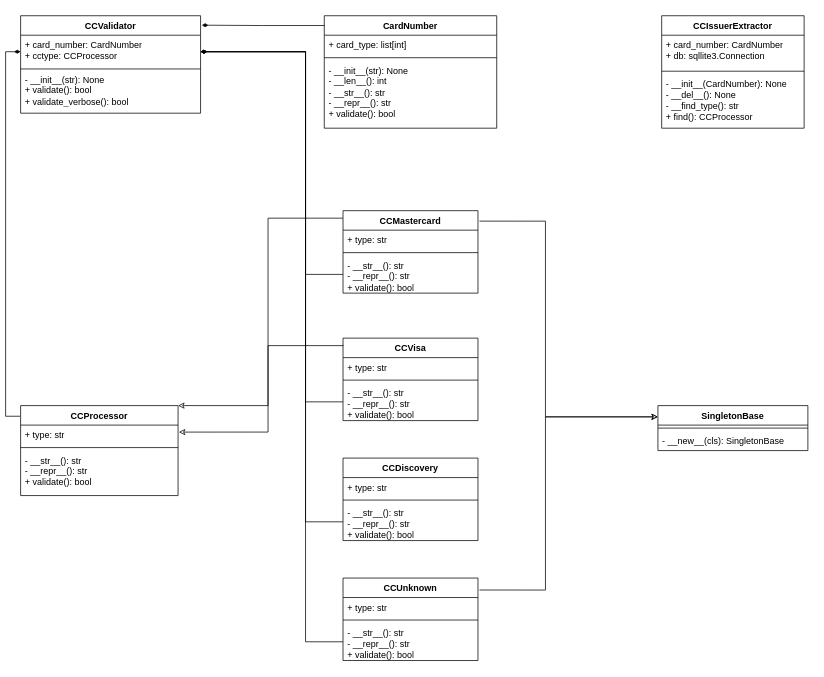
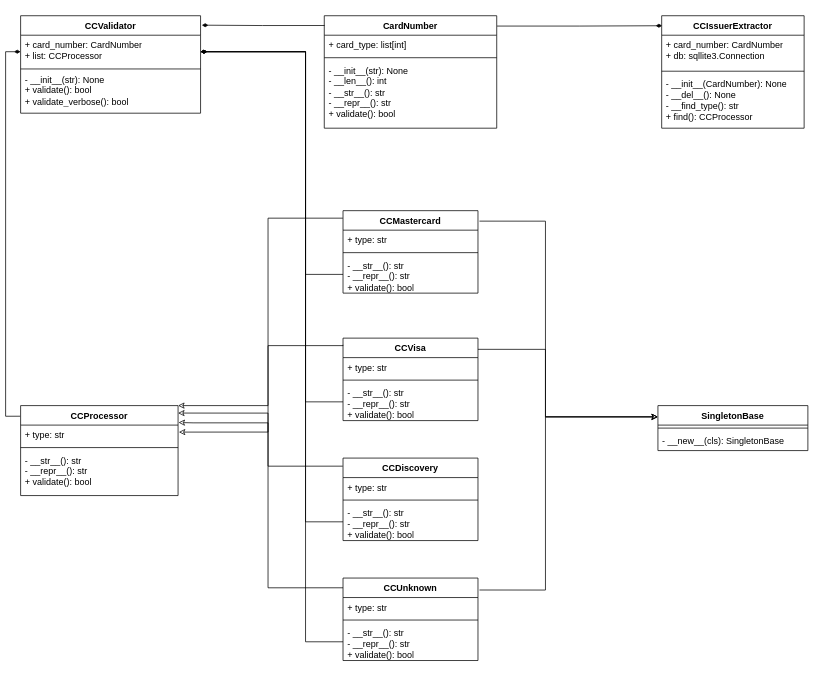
none -> (645, 25)
(85, 51) -> (85, 51)
none -> (510, 349)
none -> (225, 423)
none -> (268, 566)
